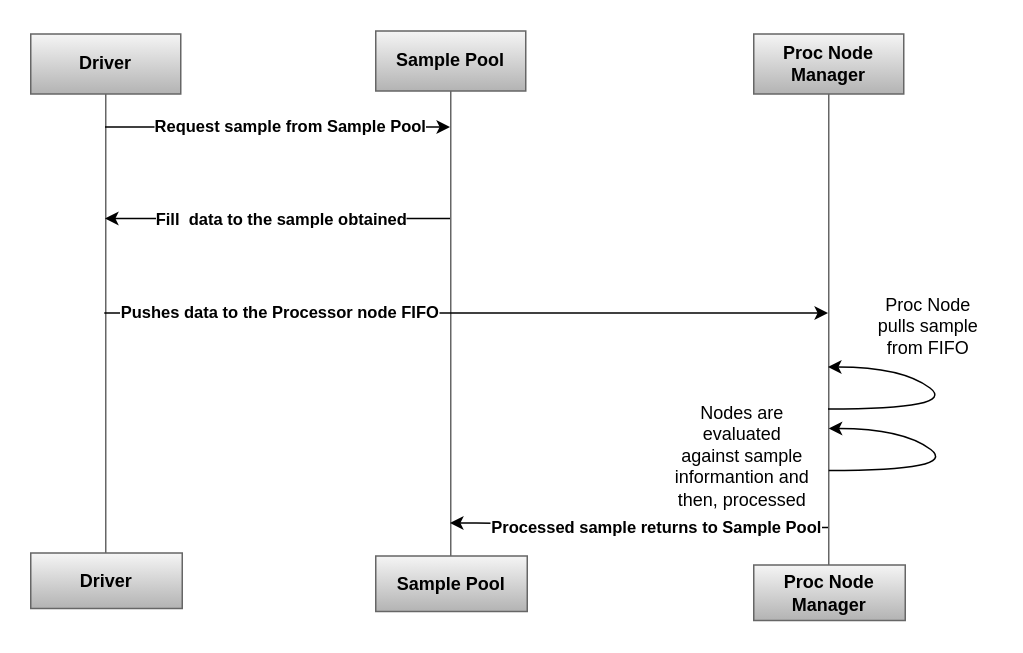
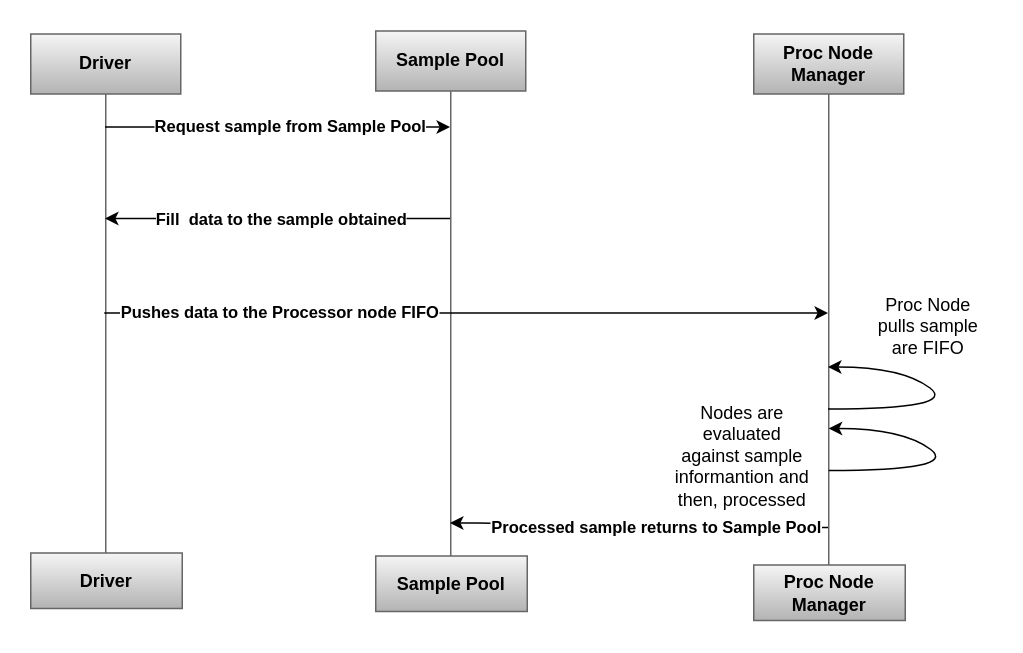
(929, 326) -> (929, 326)
